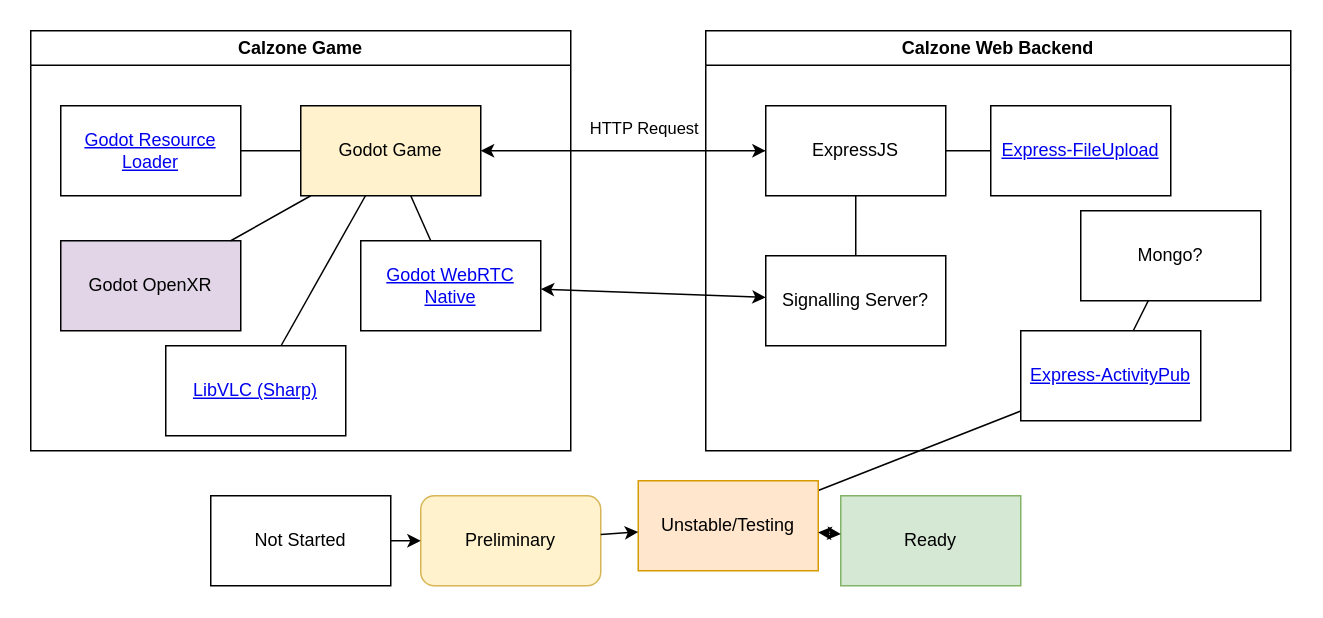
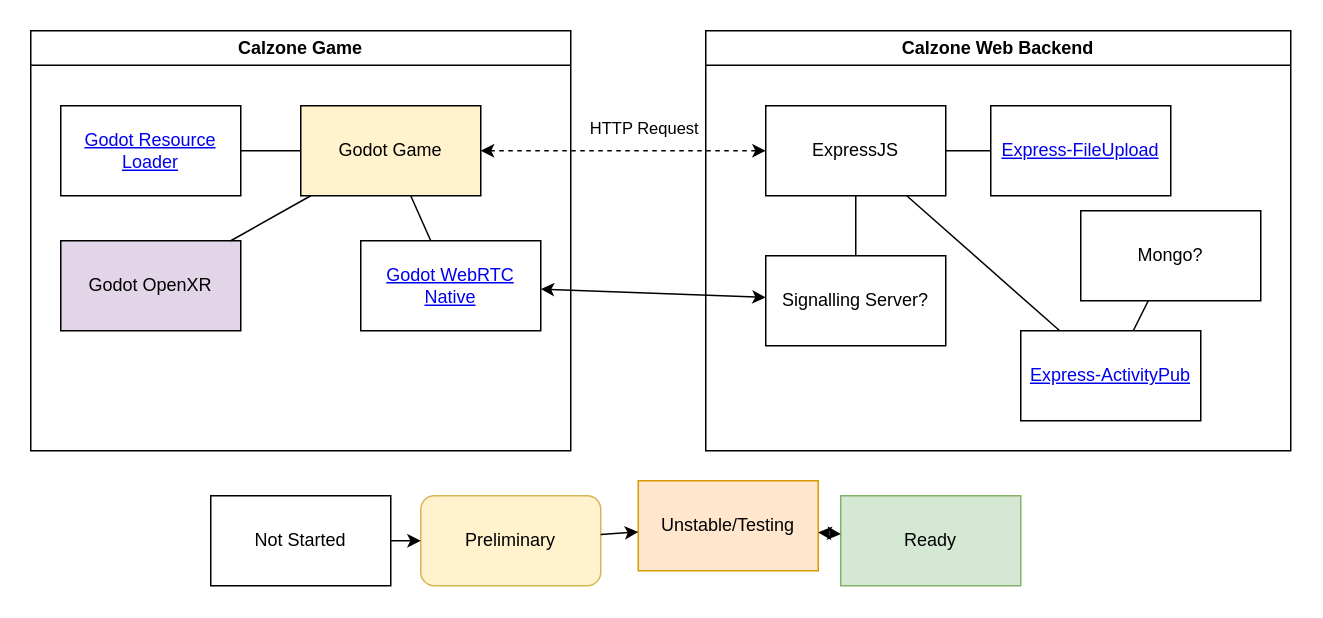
(623, 151) -> (623, 151)
(323, 271) -> none
(256, 391) -> none
(867, 471) -> (983, 263)
